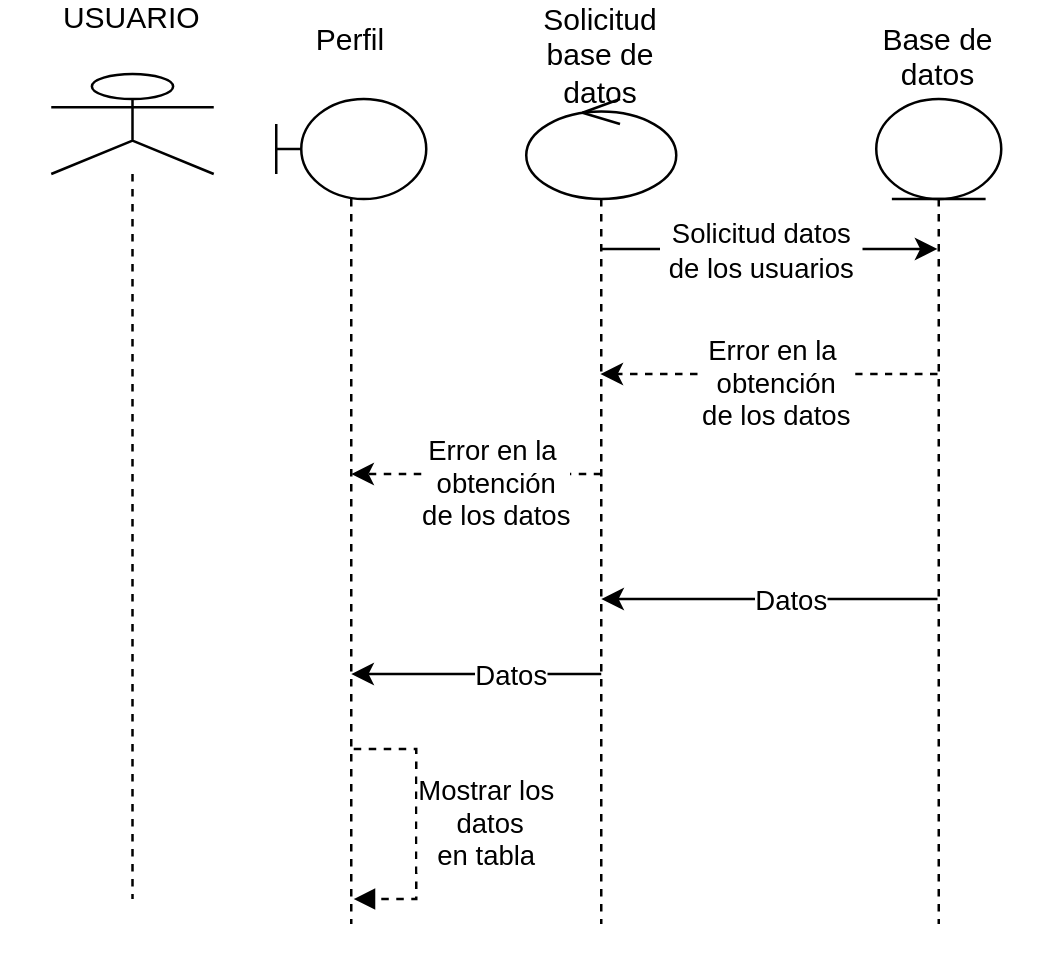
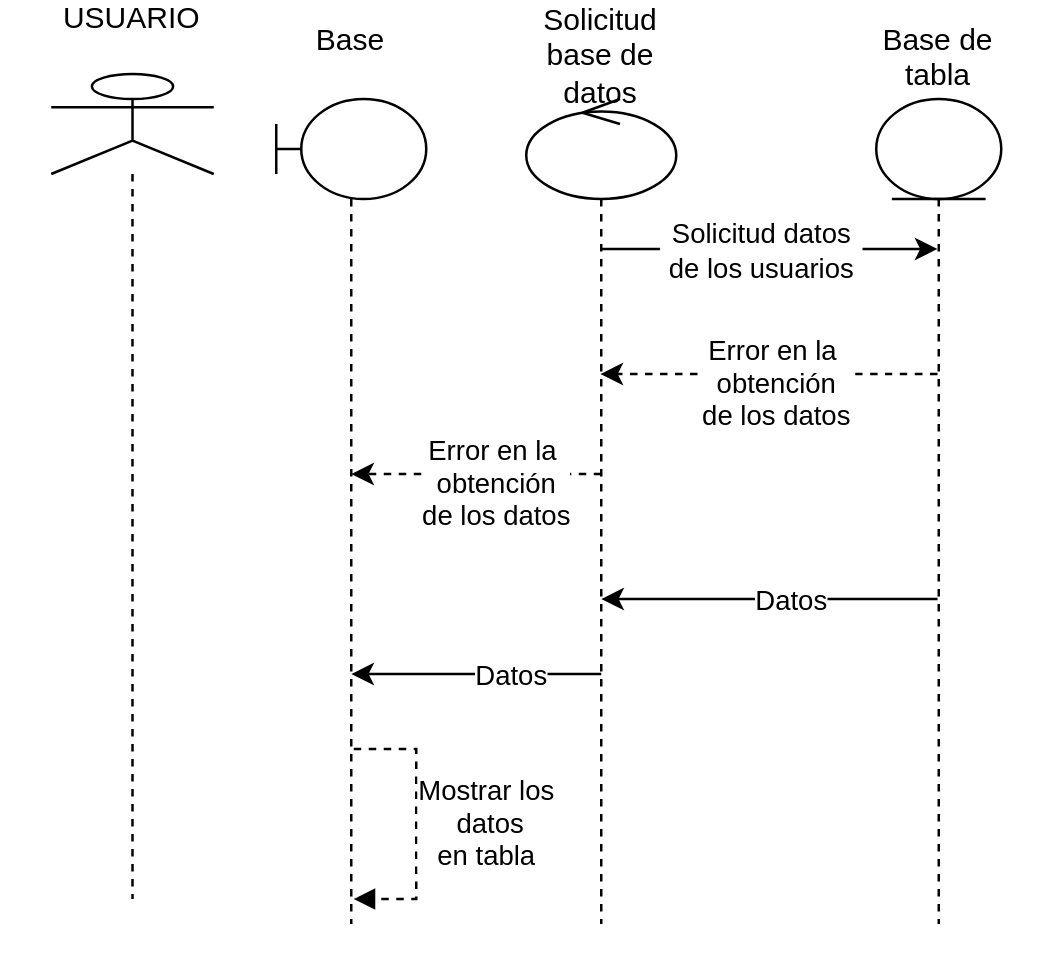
(351, 42) -> (351, 42)
(939, 60) -> (939, 60)
